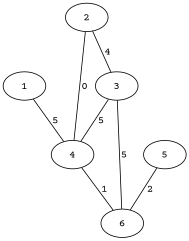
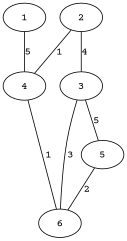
(85, 86) -> (60, 52)
(95, 120) -> (92, 120)
(124, 155) -> (71, 155)
